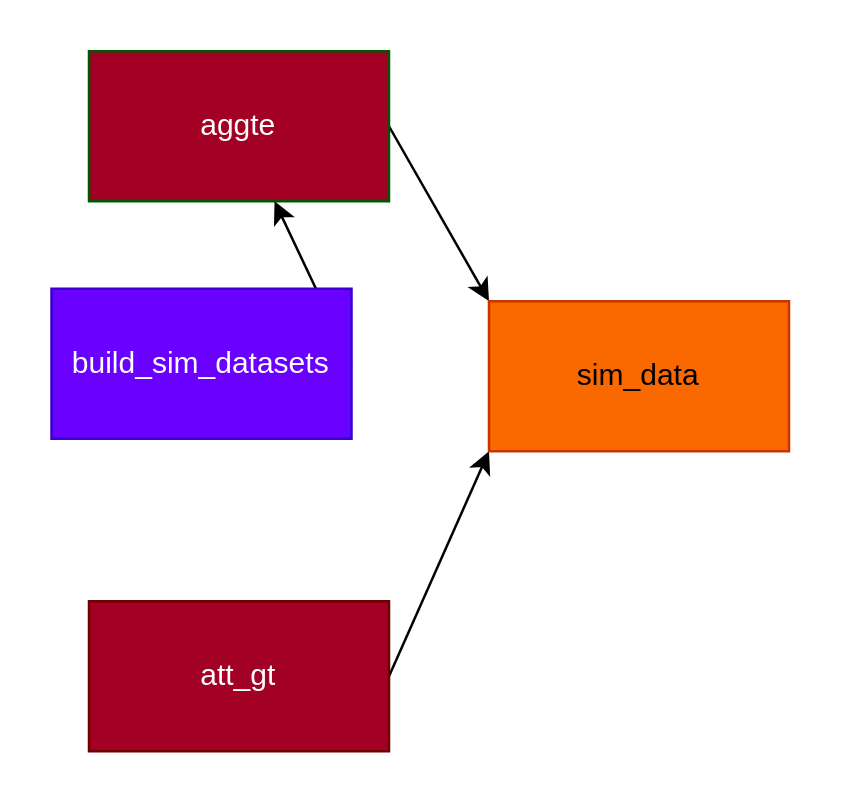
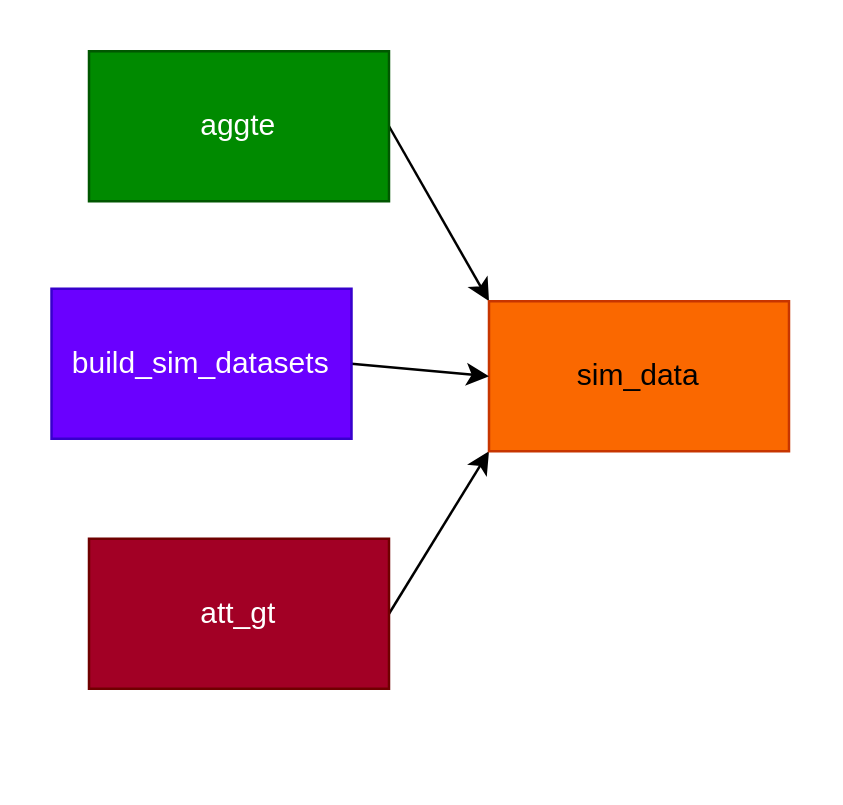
(239, 126) -> (239, 126)
(298, 252) -> (412, 369)
(239, 676) -> (239, 614)
